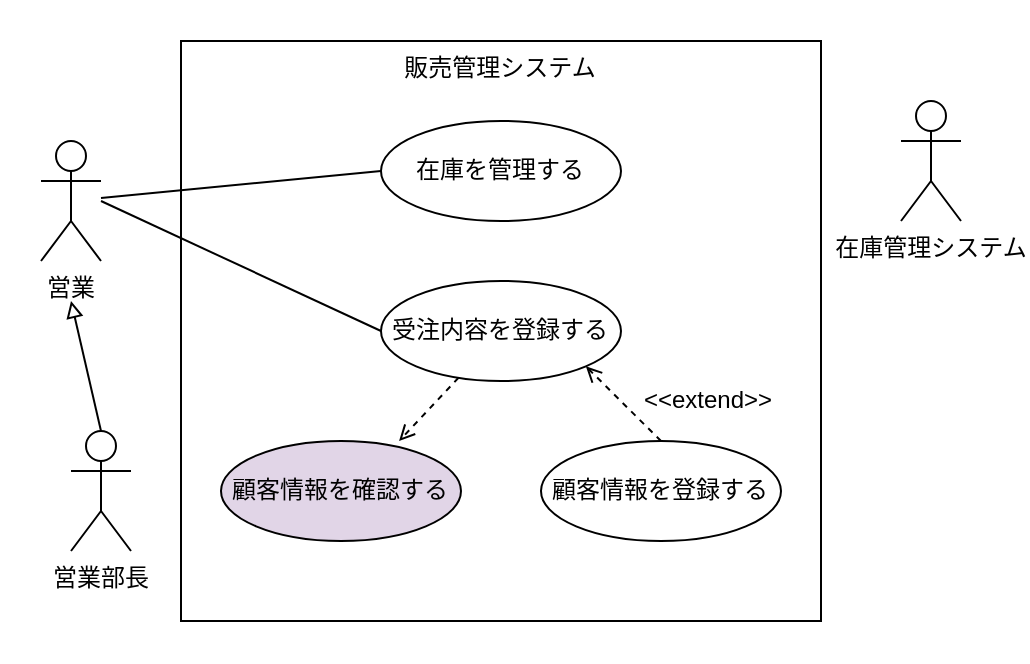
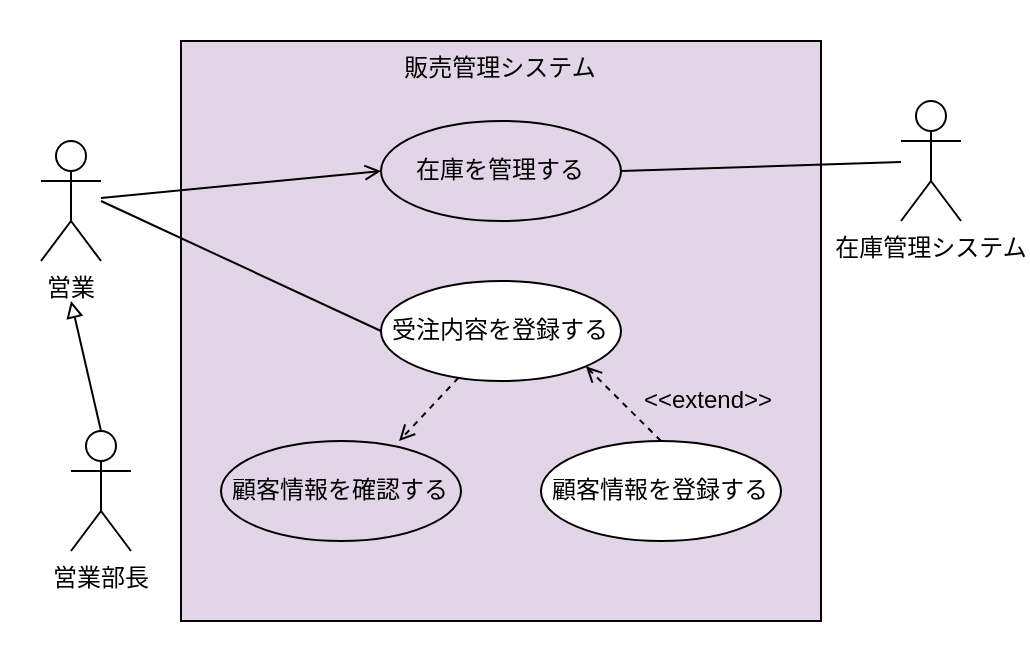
(501, 69) -> (501, 69)
none -> (761, 166)
(501, 171) -> (501, 171)
(374, 172) -> (373, 172)
